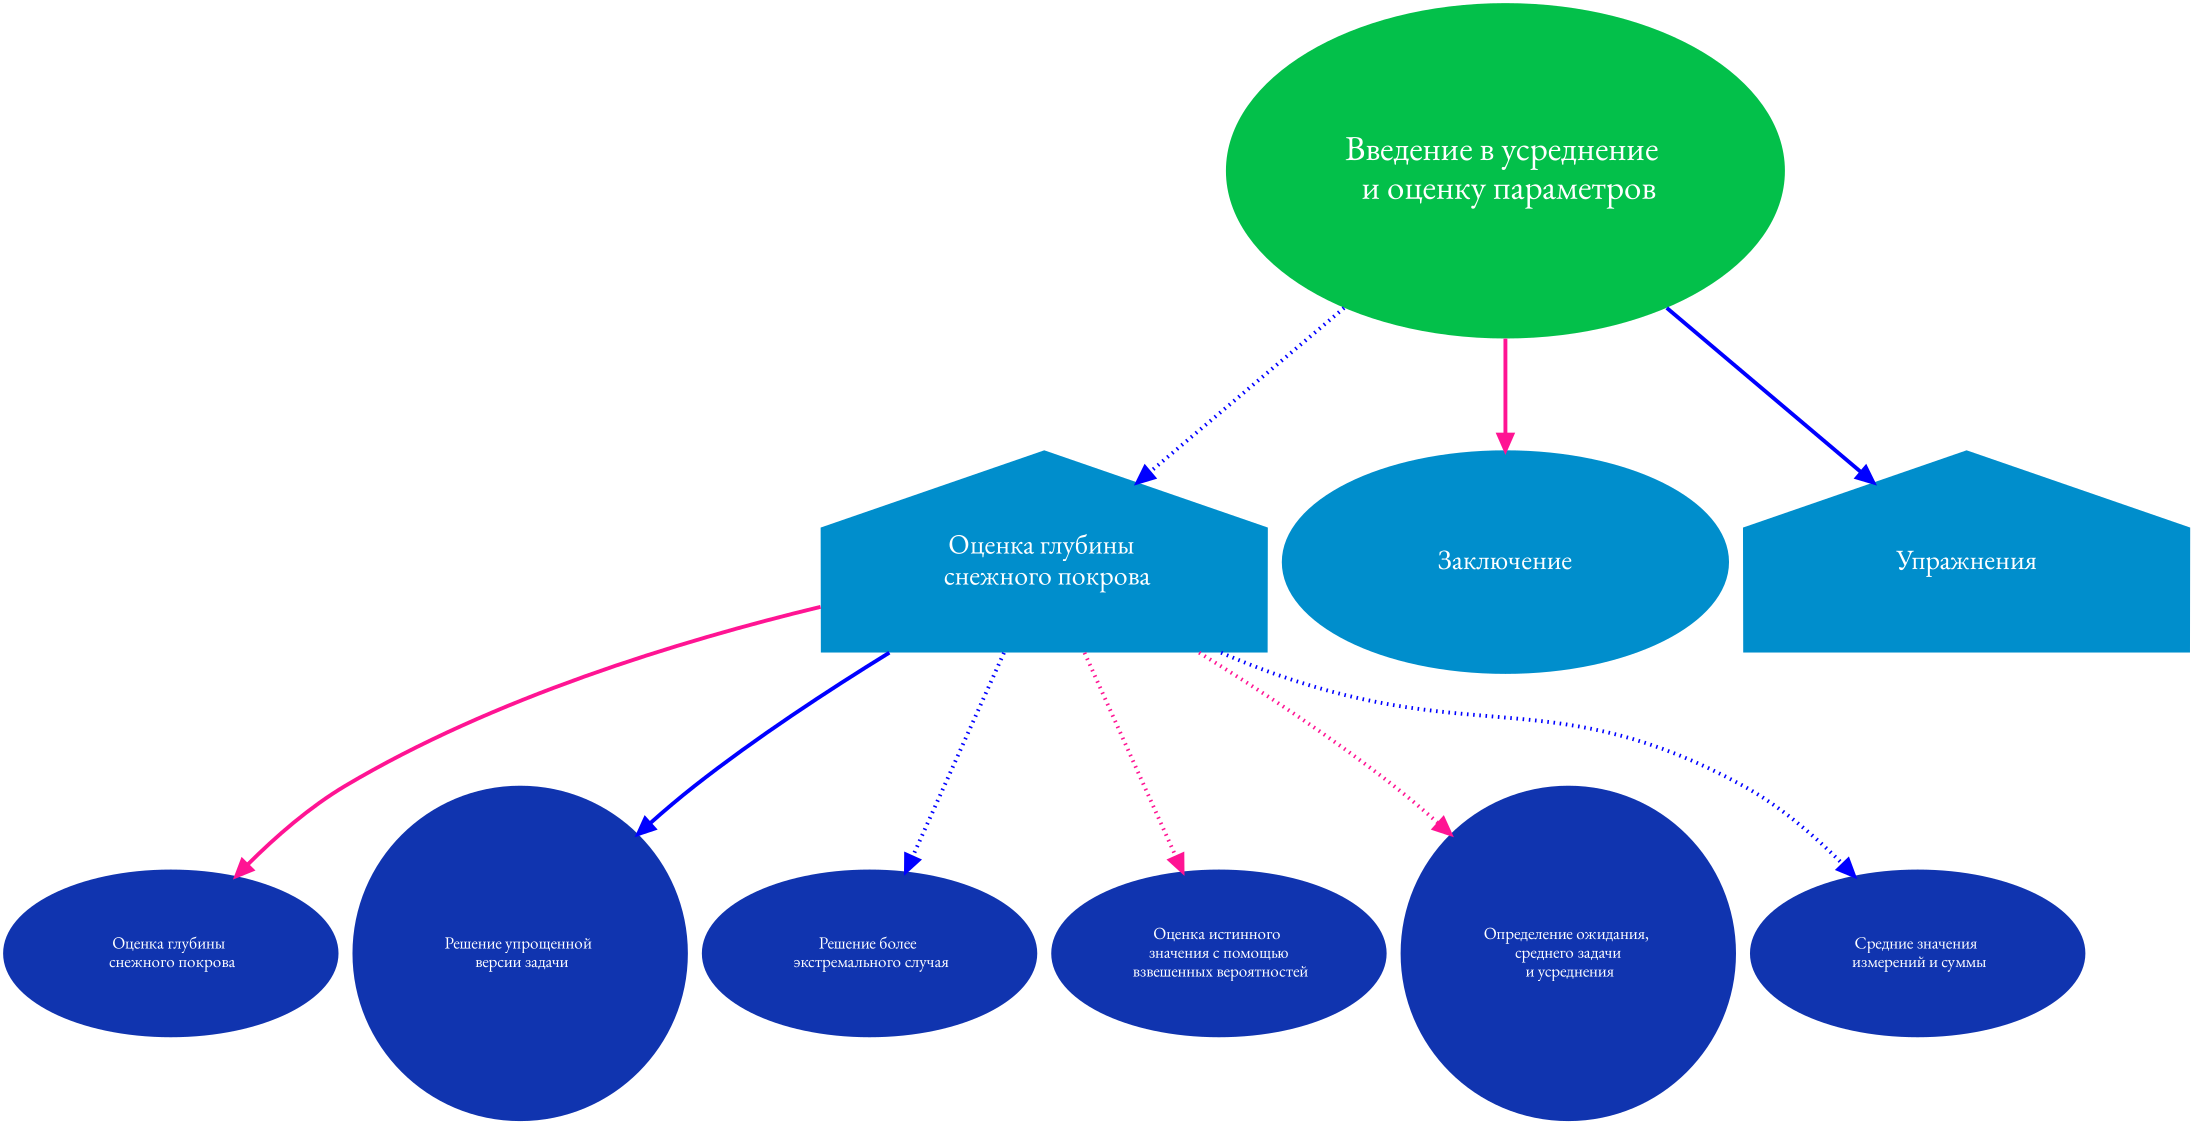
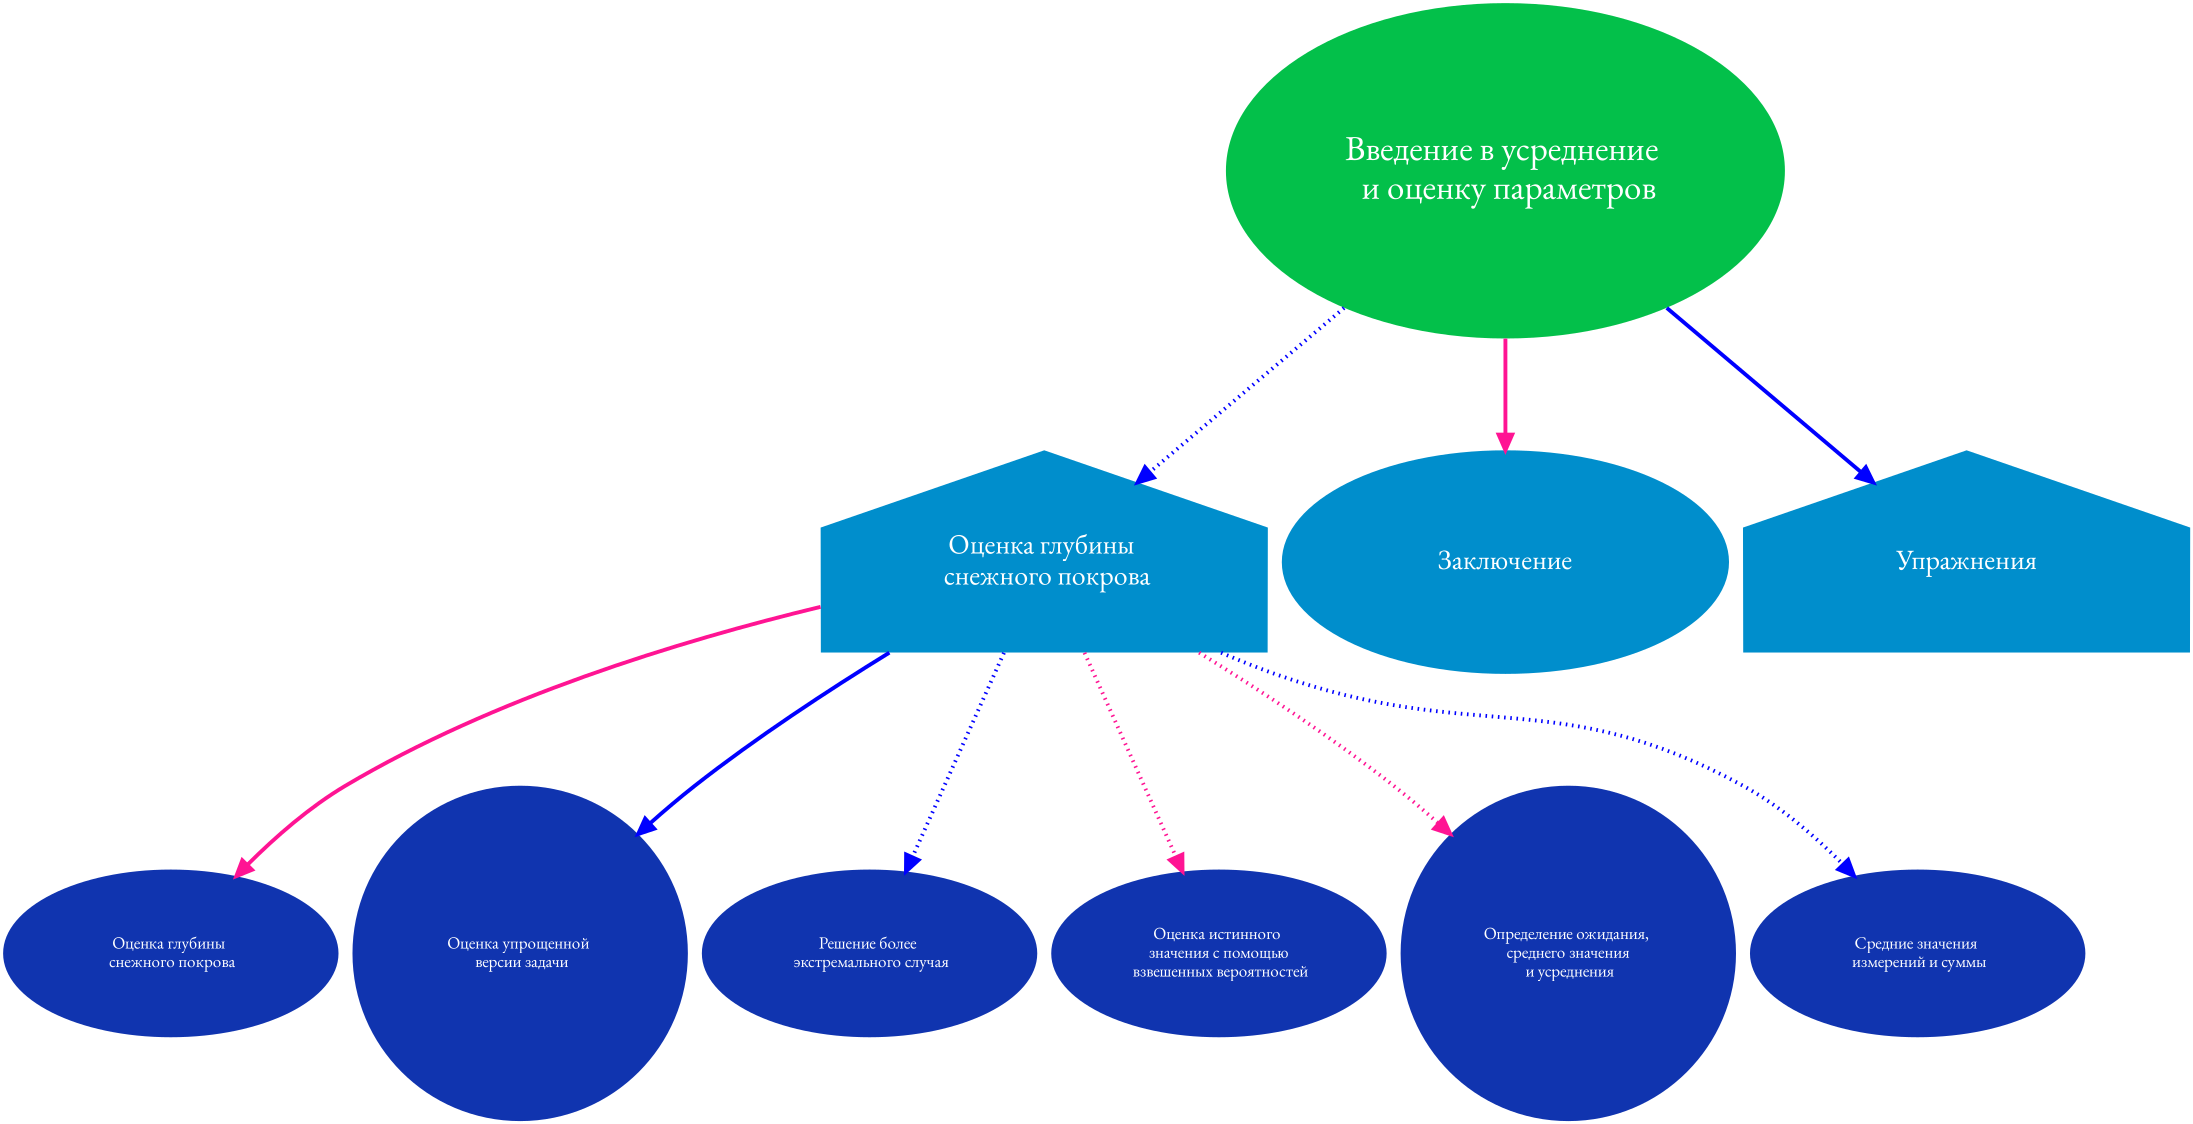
(520, 953) -> (520, 953)
(1568, 953) -> (1568, 953)
